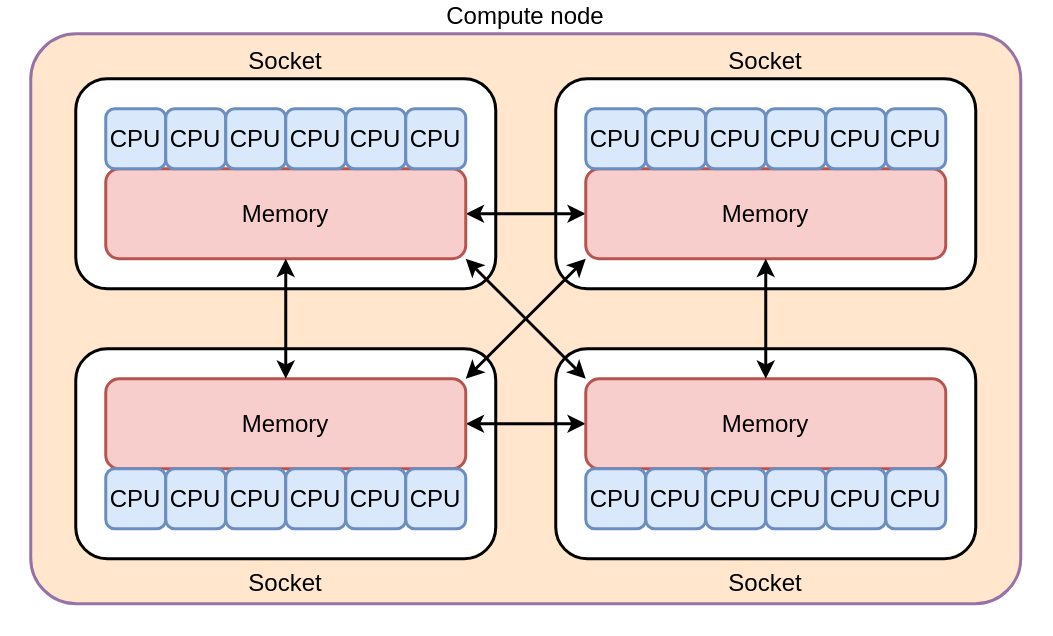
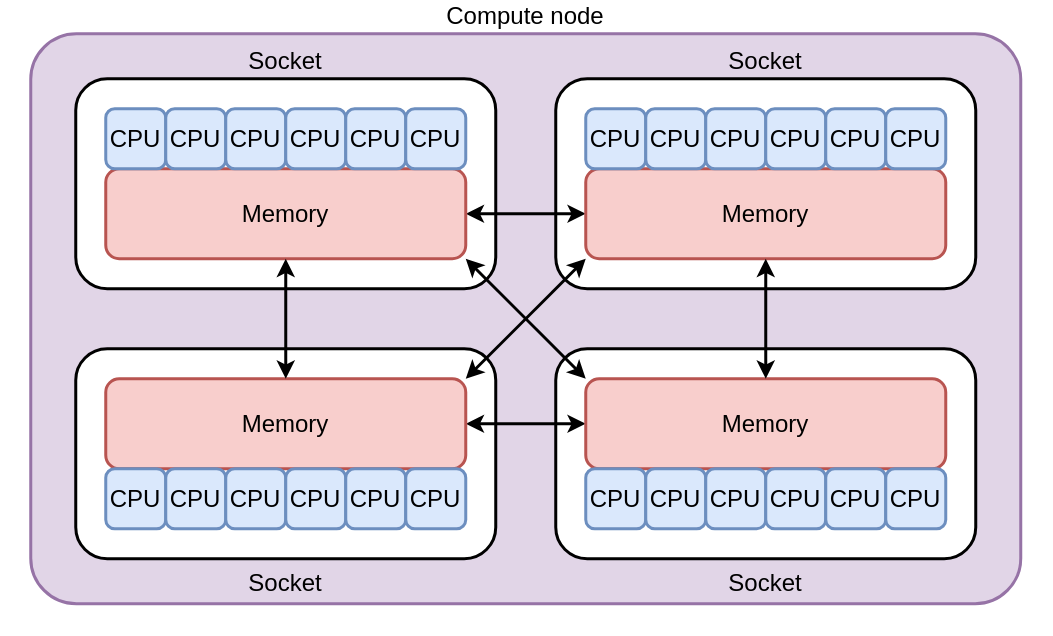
(526, 319) -> (526, 319)
